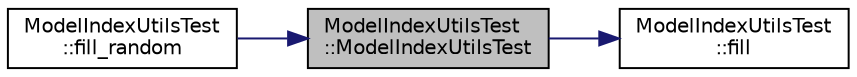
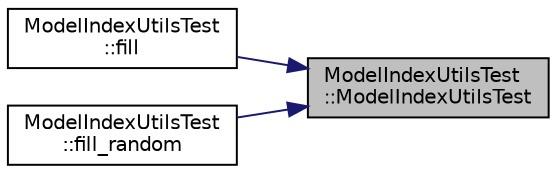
(574, 38) -> (263, 61)
